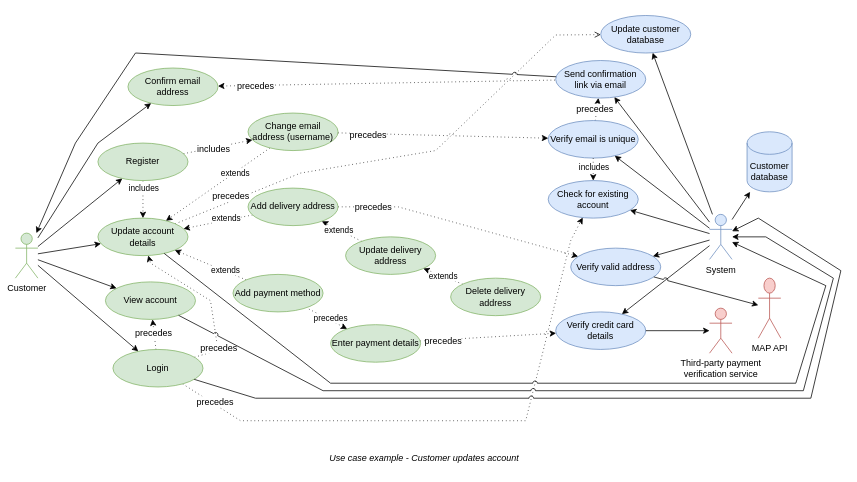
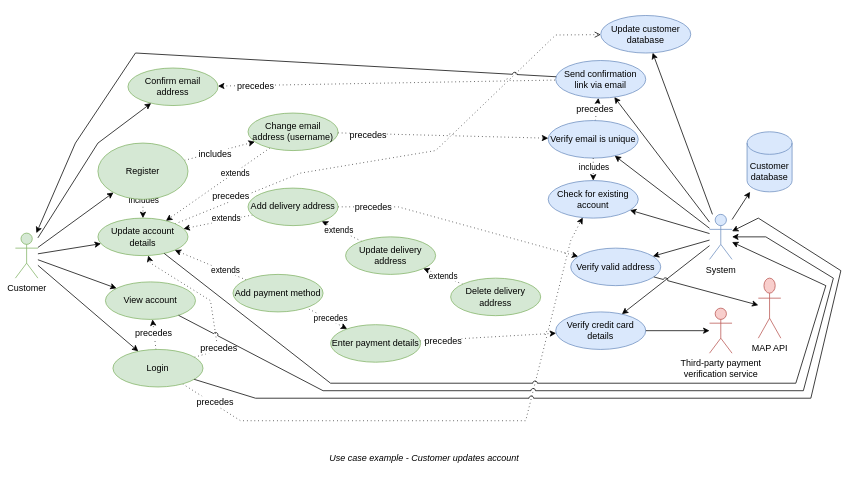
(143, 162) -> (143, 171)
